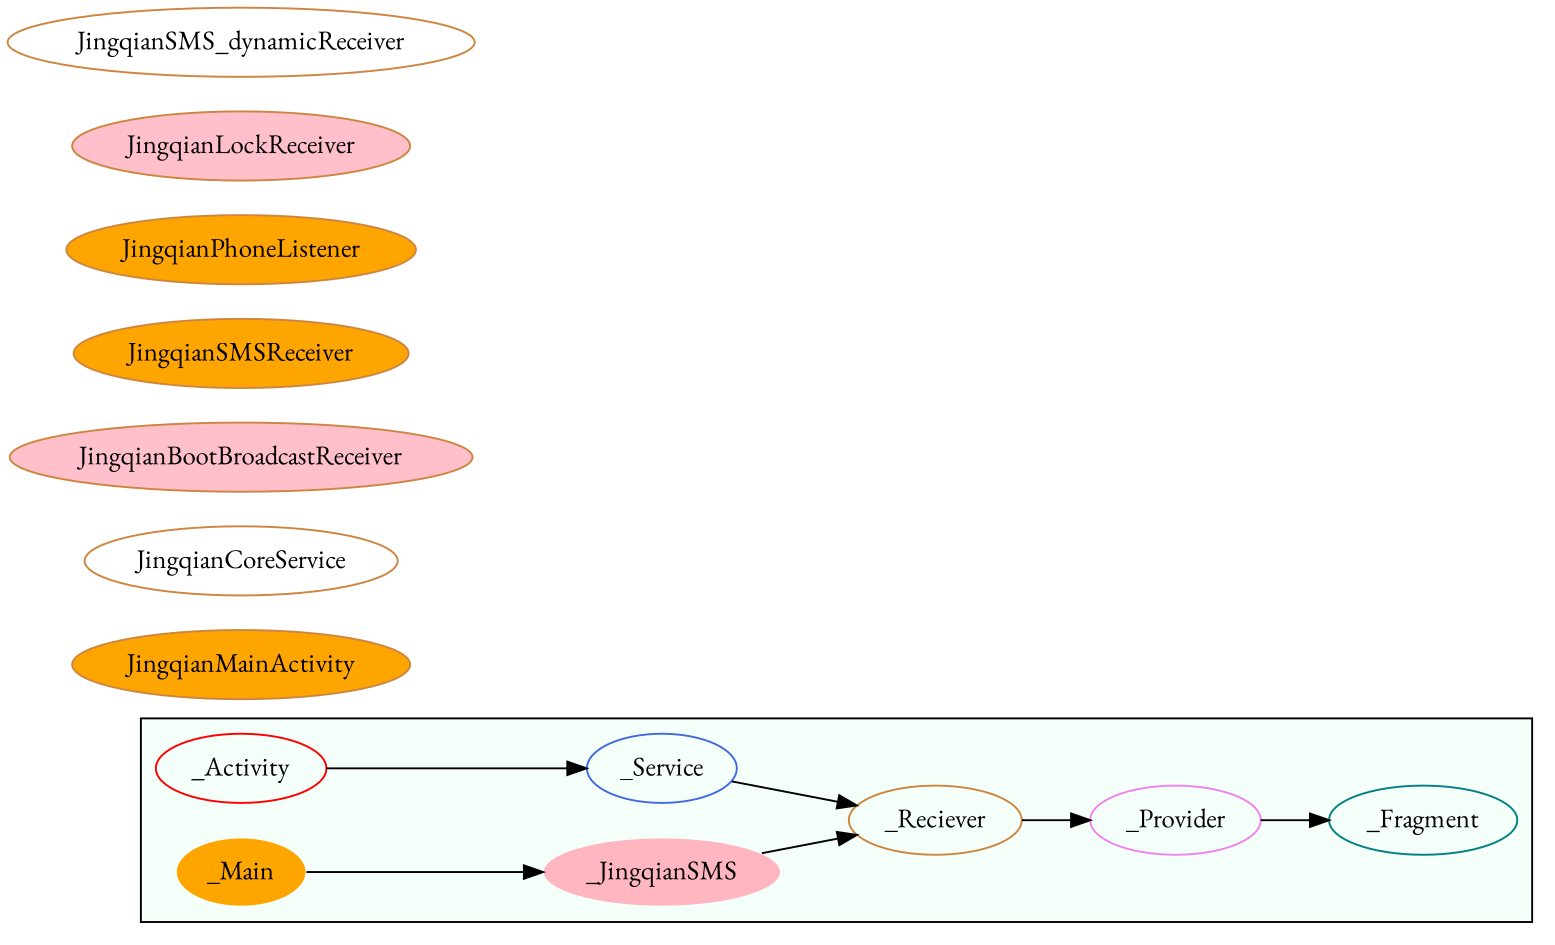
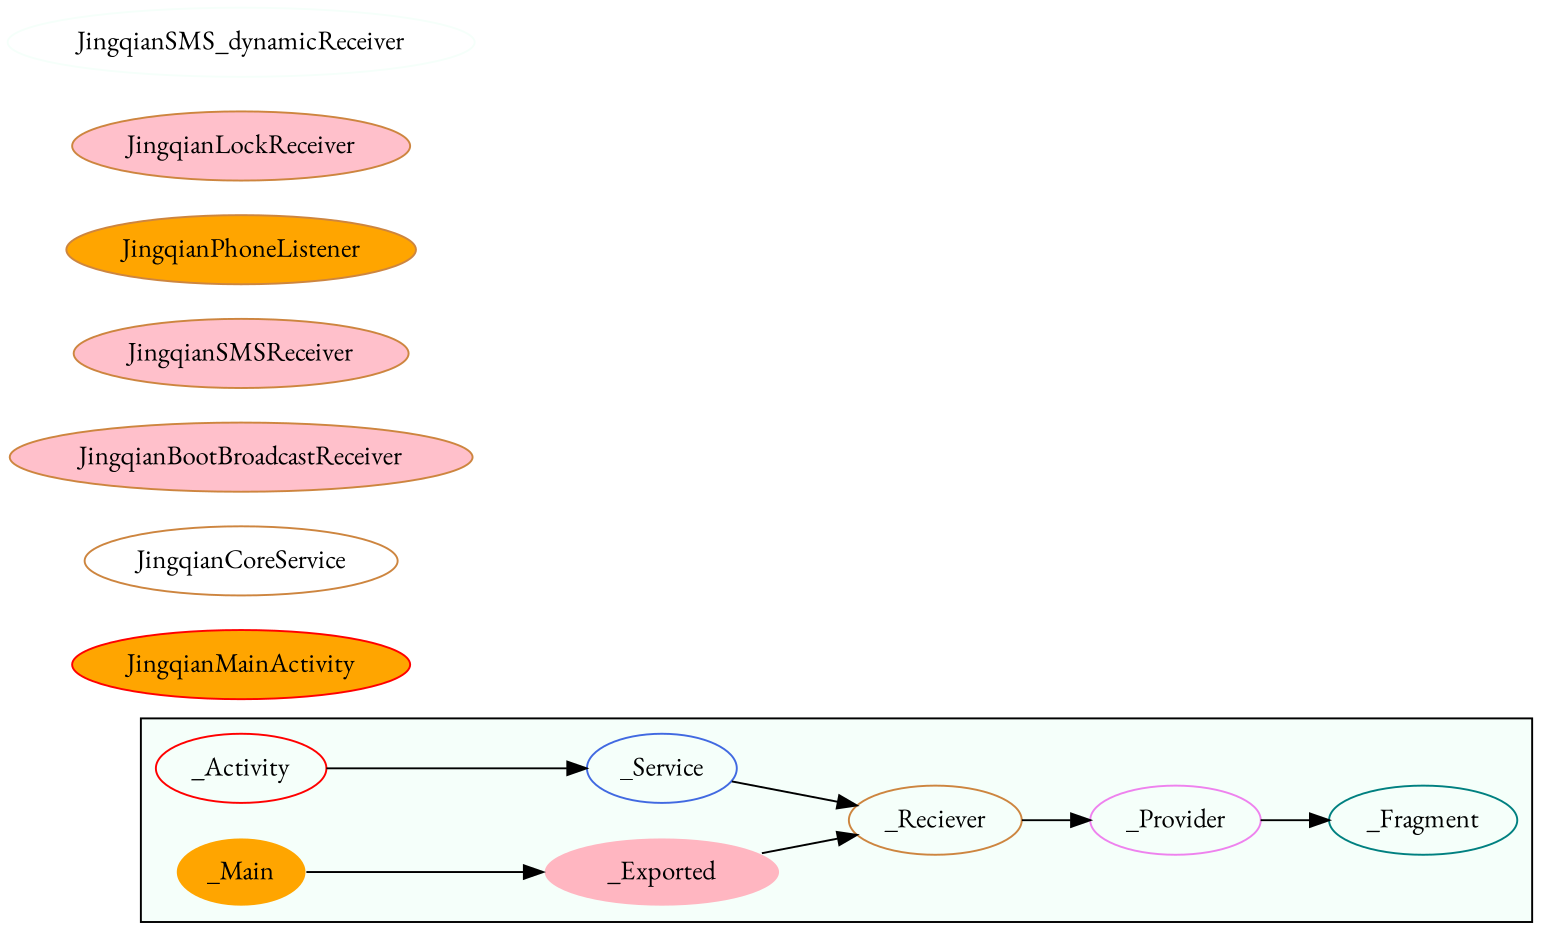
(241, 42) -> (241, 42)
(241, 353) -> (241, 353)
(241, 665) -> (241, 665)
(662, 872) -> (662, 872)
